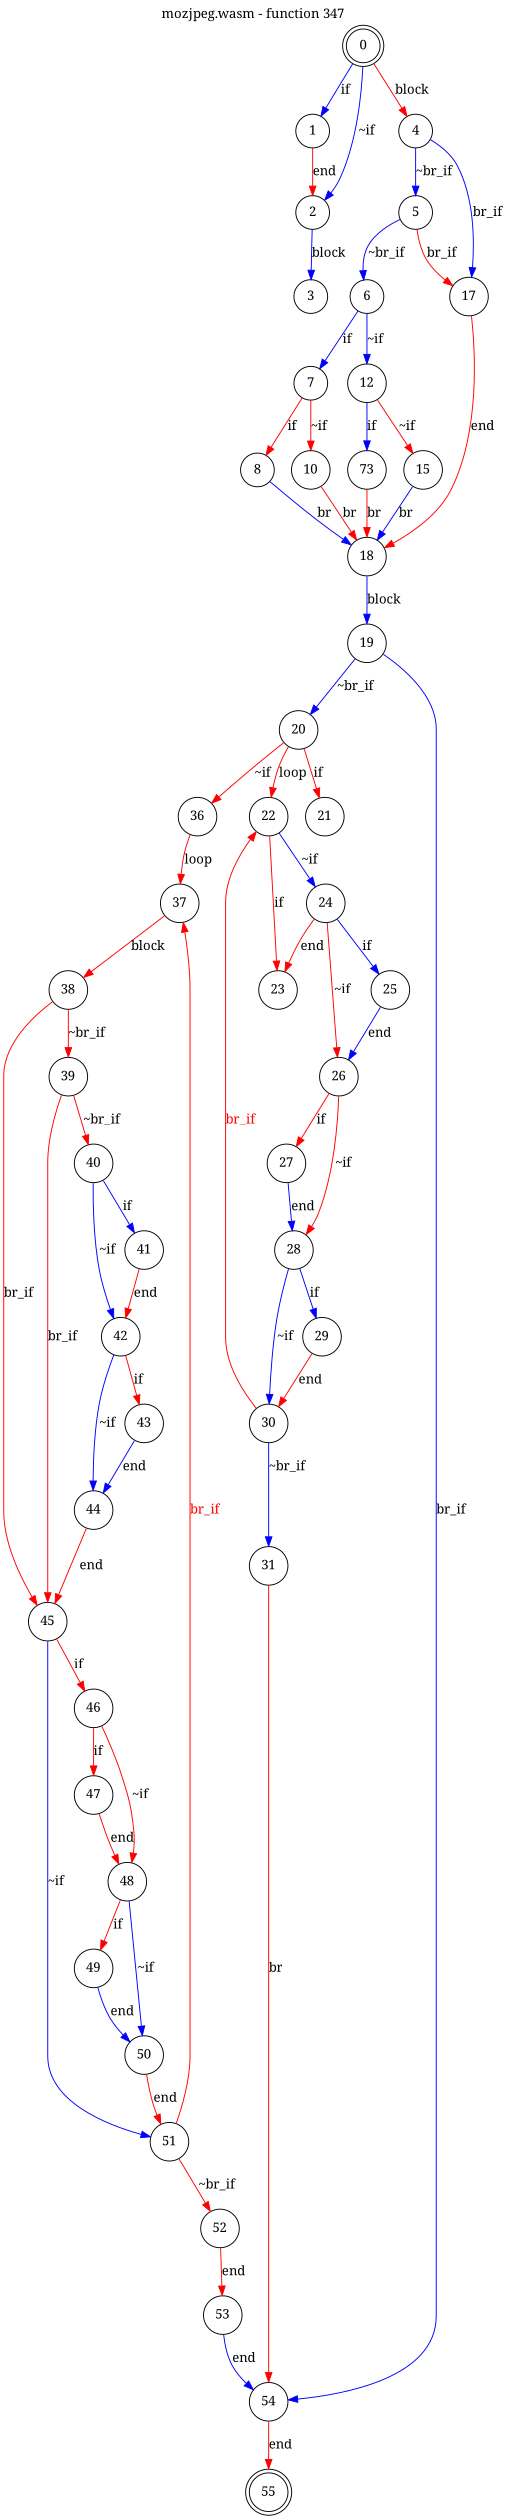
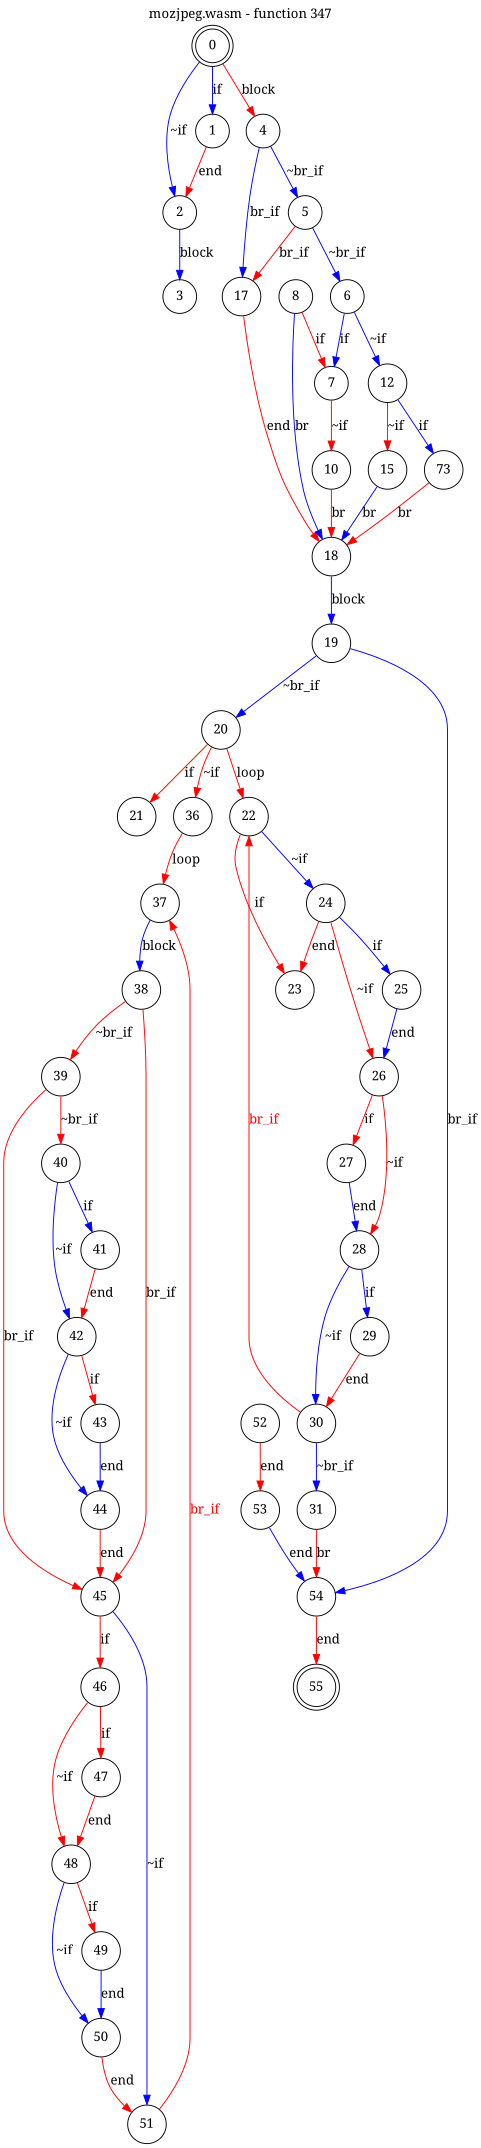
(287, 423) -> (312, 335)
(128, 944) -> (142, 940)
(192, 2181) -> none
